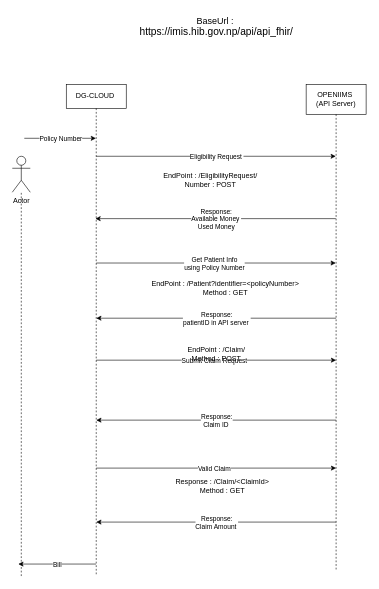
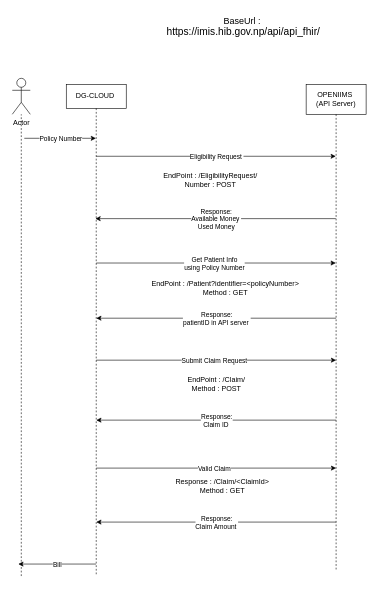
(216, 27) -> (243, 27)
(21, 174) -> (21, 96)
(216, 354) -> (216, 384)
